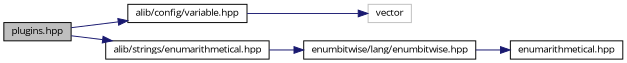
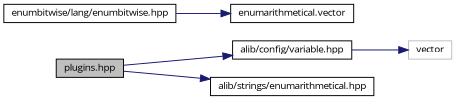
(282, 50) -> none
(567, 50) -> (292, 13)
